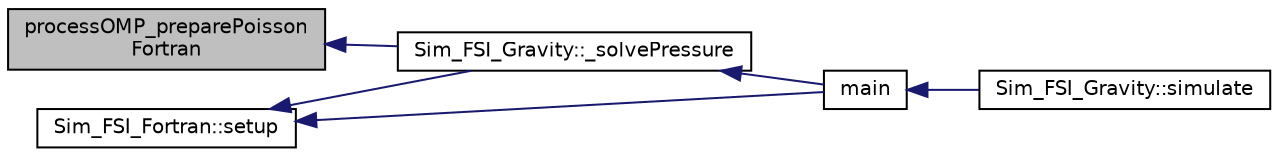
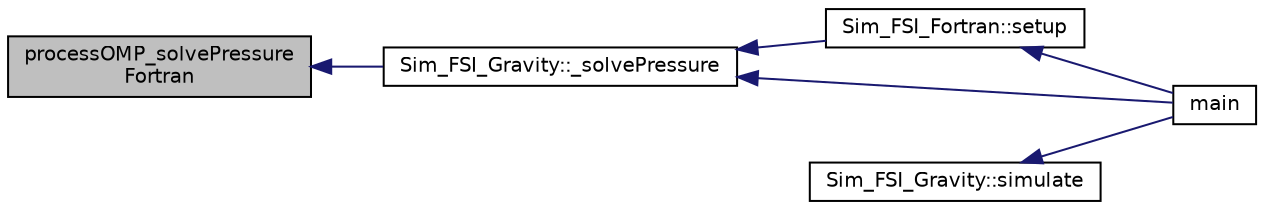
(167, 39) -> (160, 67)
(381, 88) -> (792, 44)
(954, 90) -> (1107, 137)
